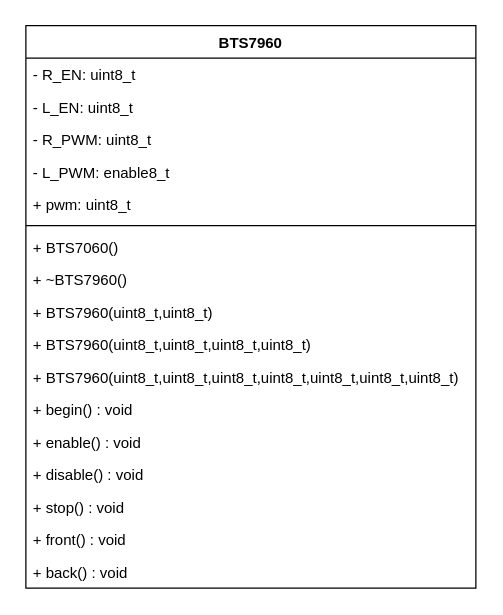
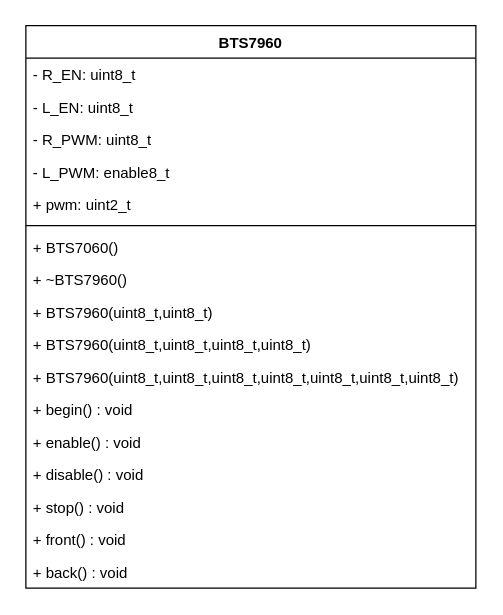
(84, 205) -> (84, 205)
